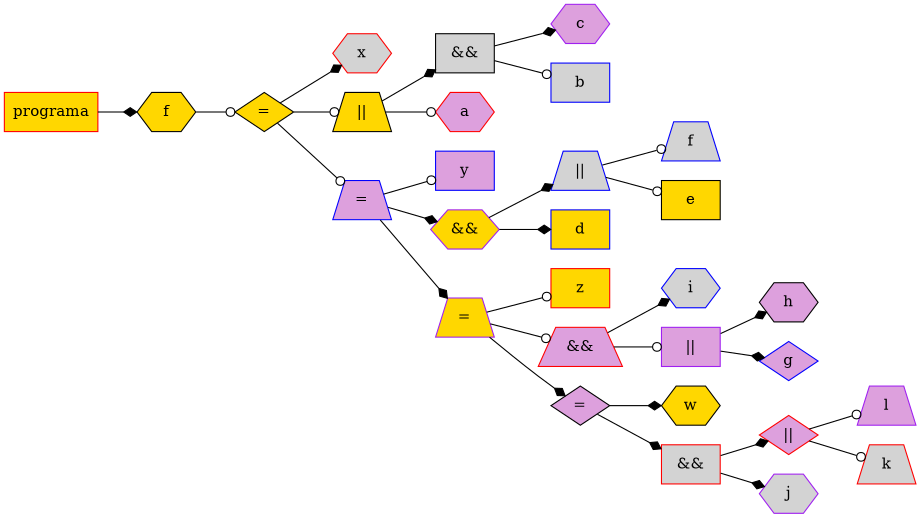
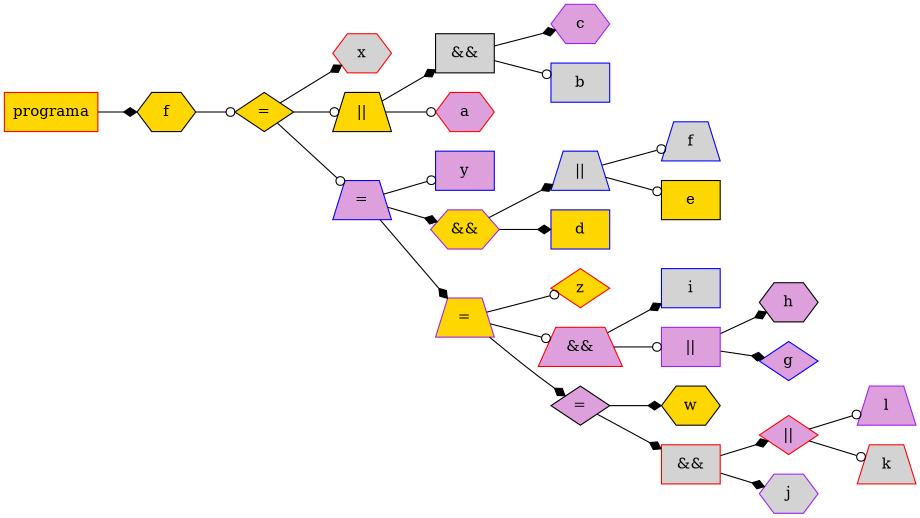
(580, 288) -> (580, 288)
(691, 288) -> (691, 288)
